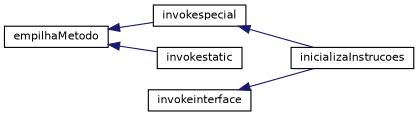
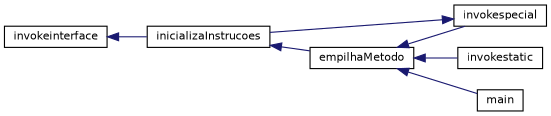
none -> (296, 49)
none -> (500, 100)
